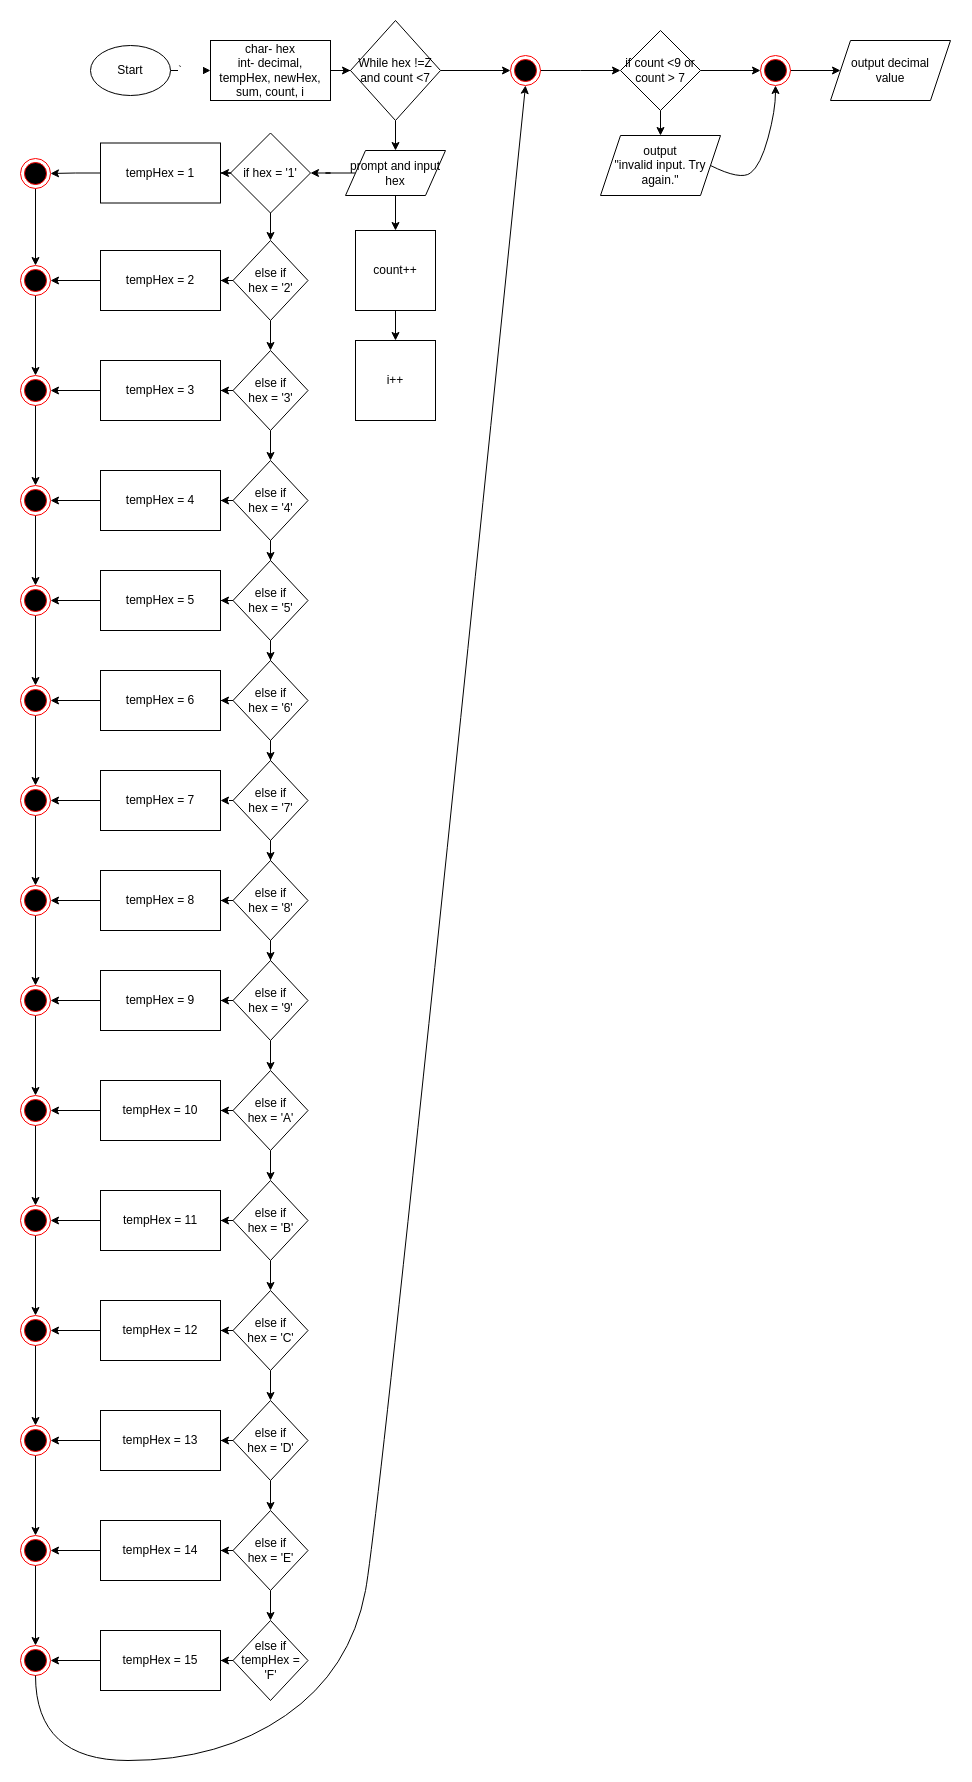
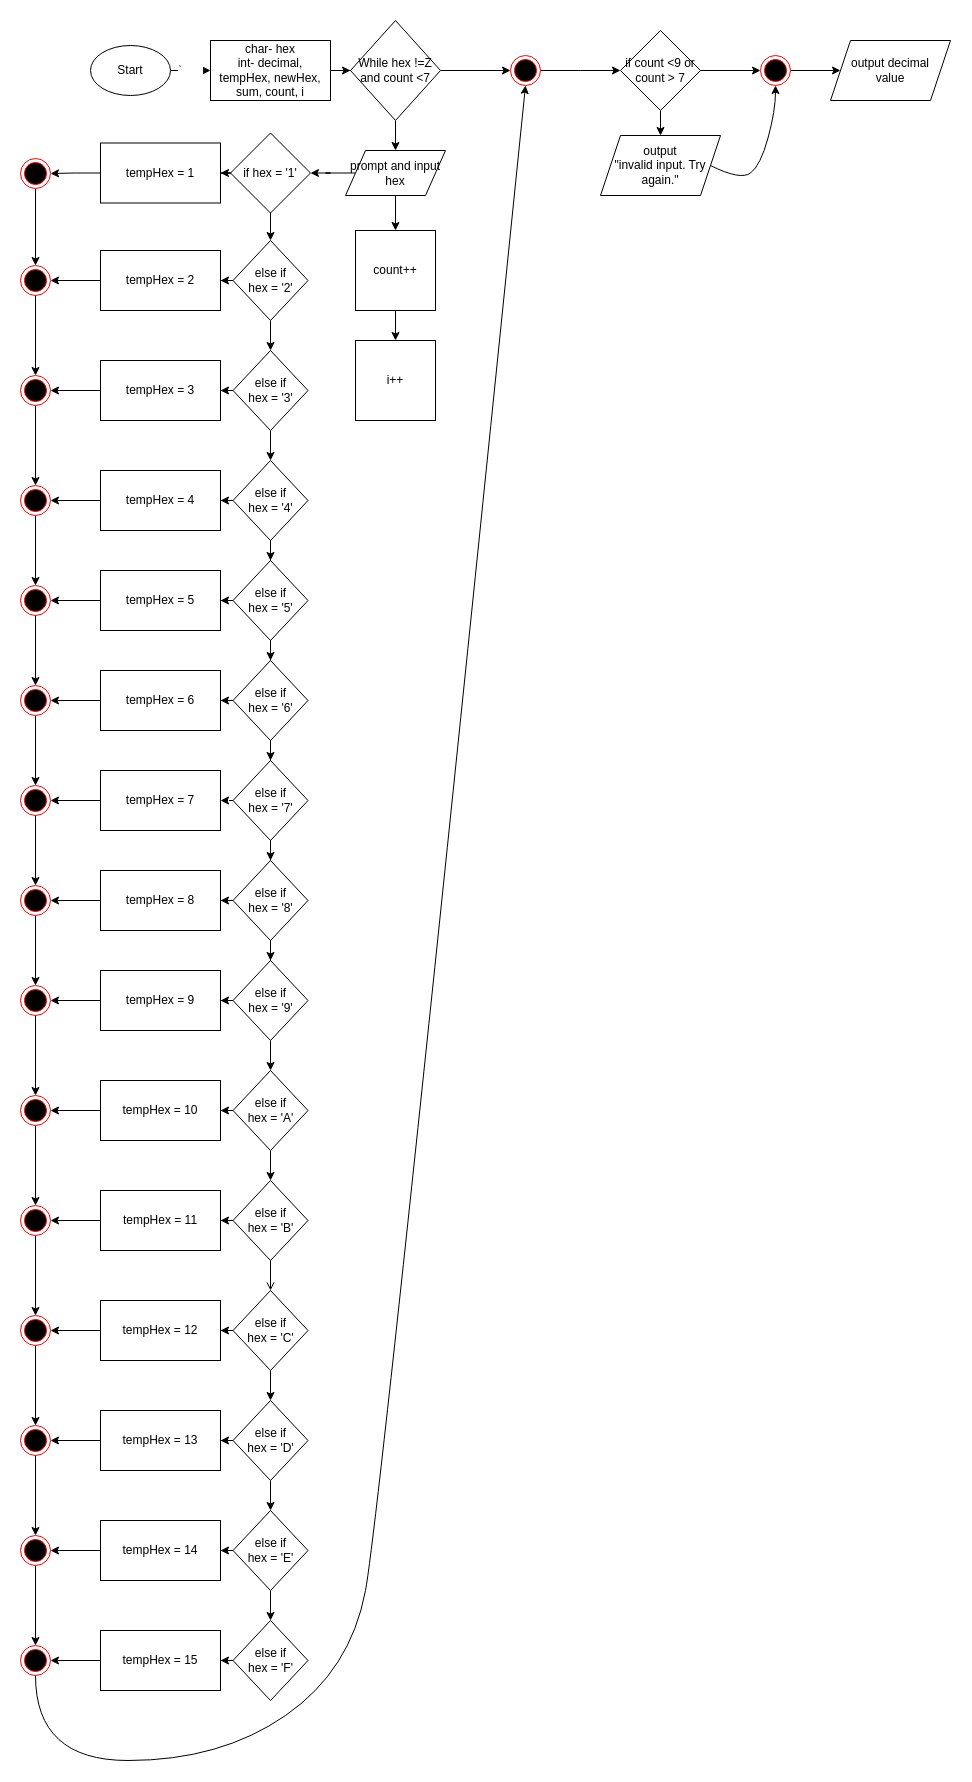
(271, 1282) -> (271, 1284)
(271, 1661) -> (271, 1661)
